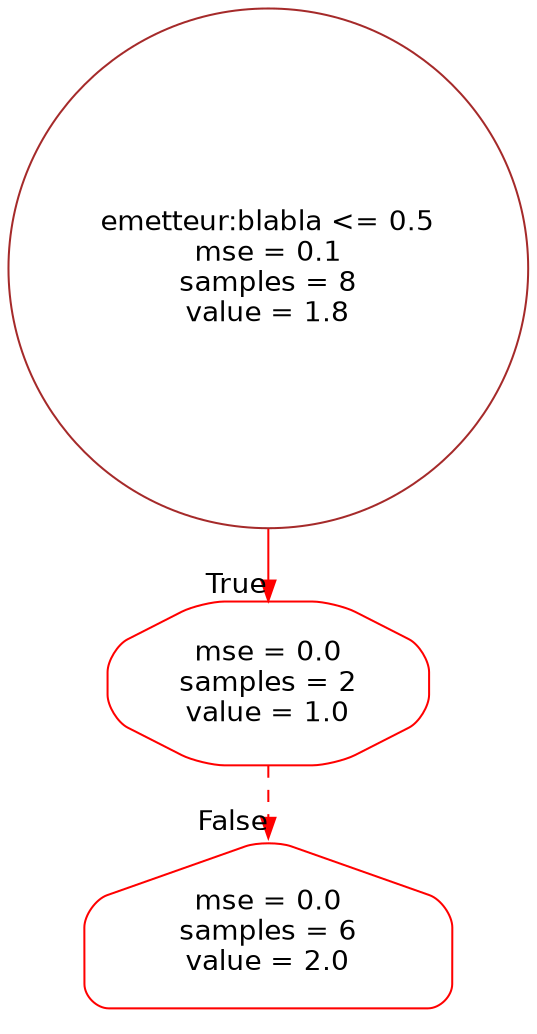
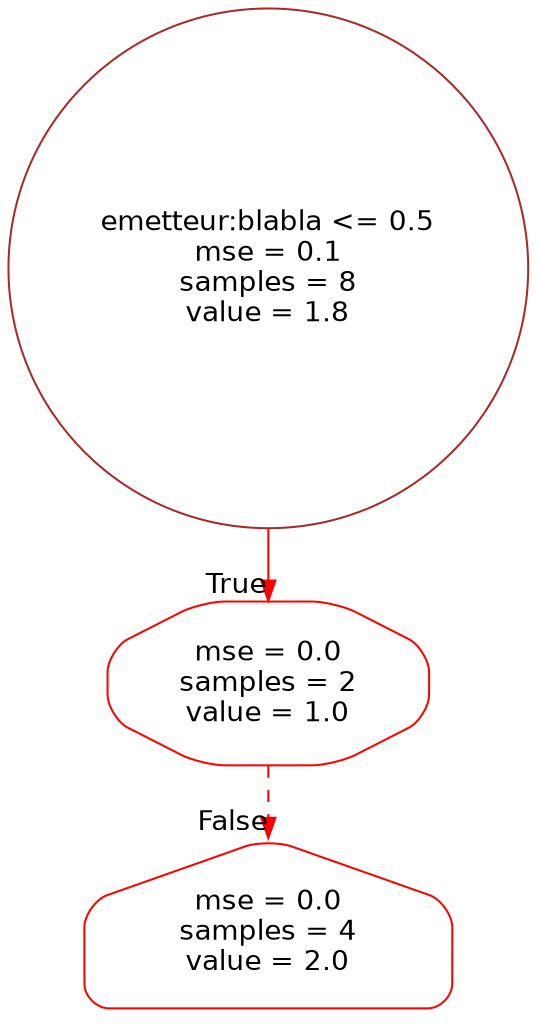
(268, 932) -> (268, 932)
